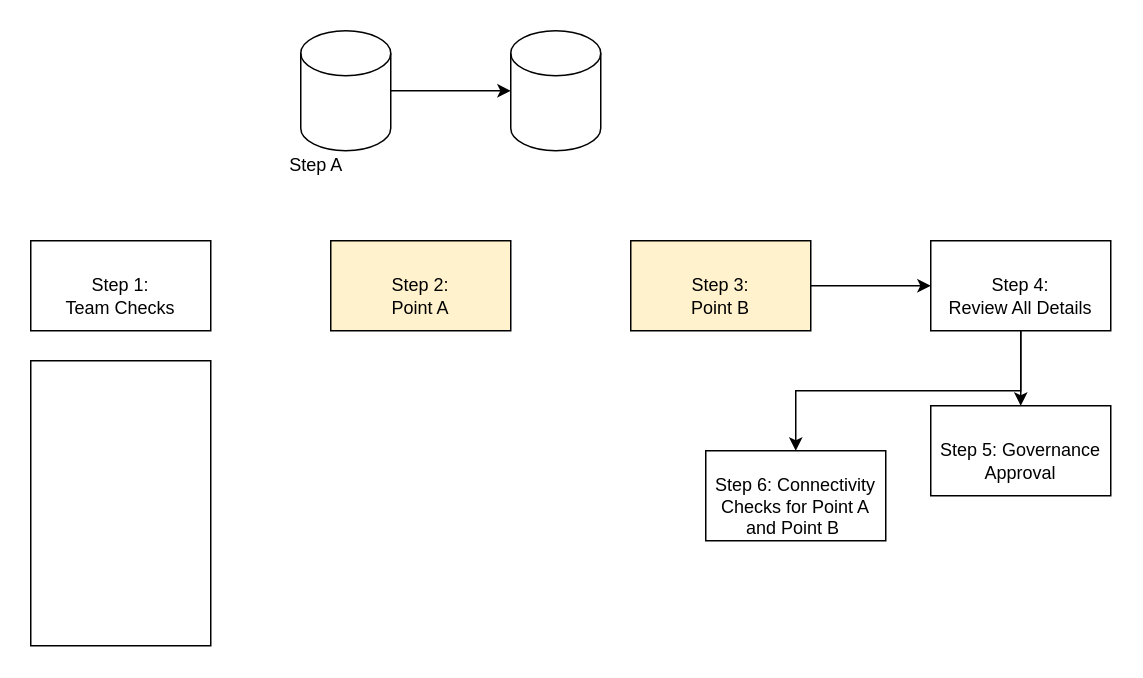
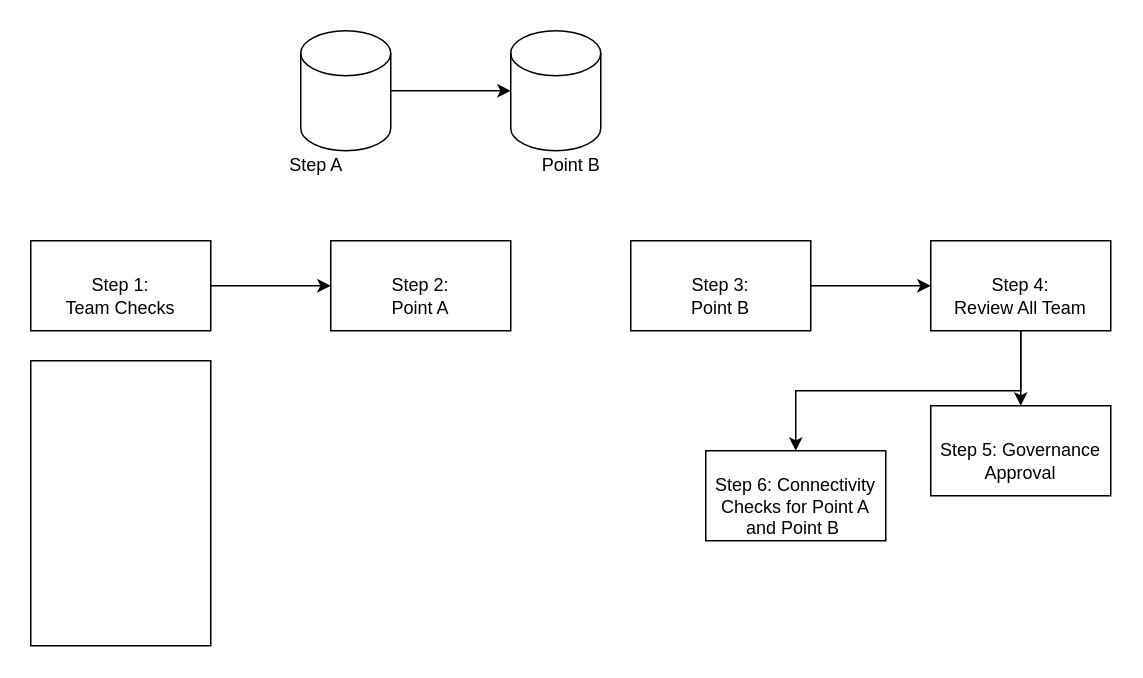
none -> (571, 166)
none -> (266, 286)
(421, 286) -> (421, 286)
(721, 286) -> (721, 286)
(1021, 286) -> (1021, 286)
